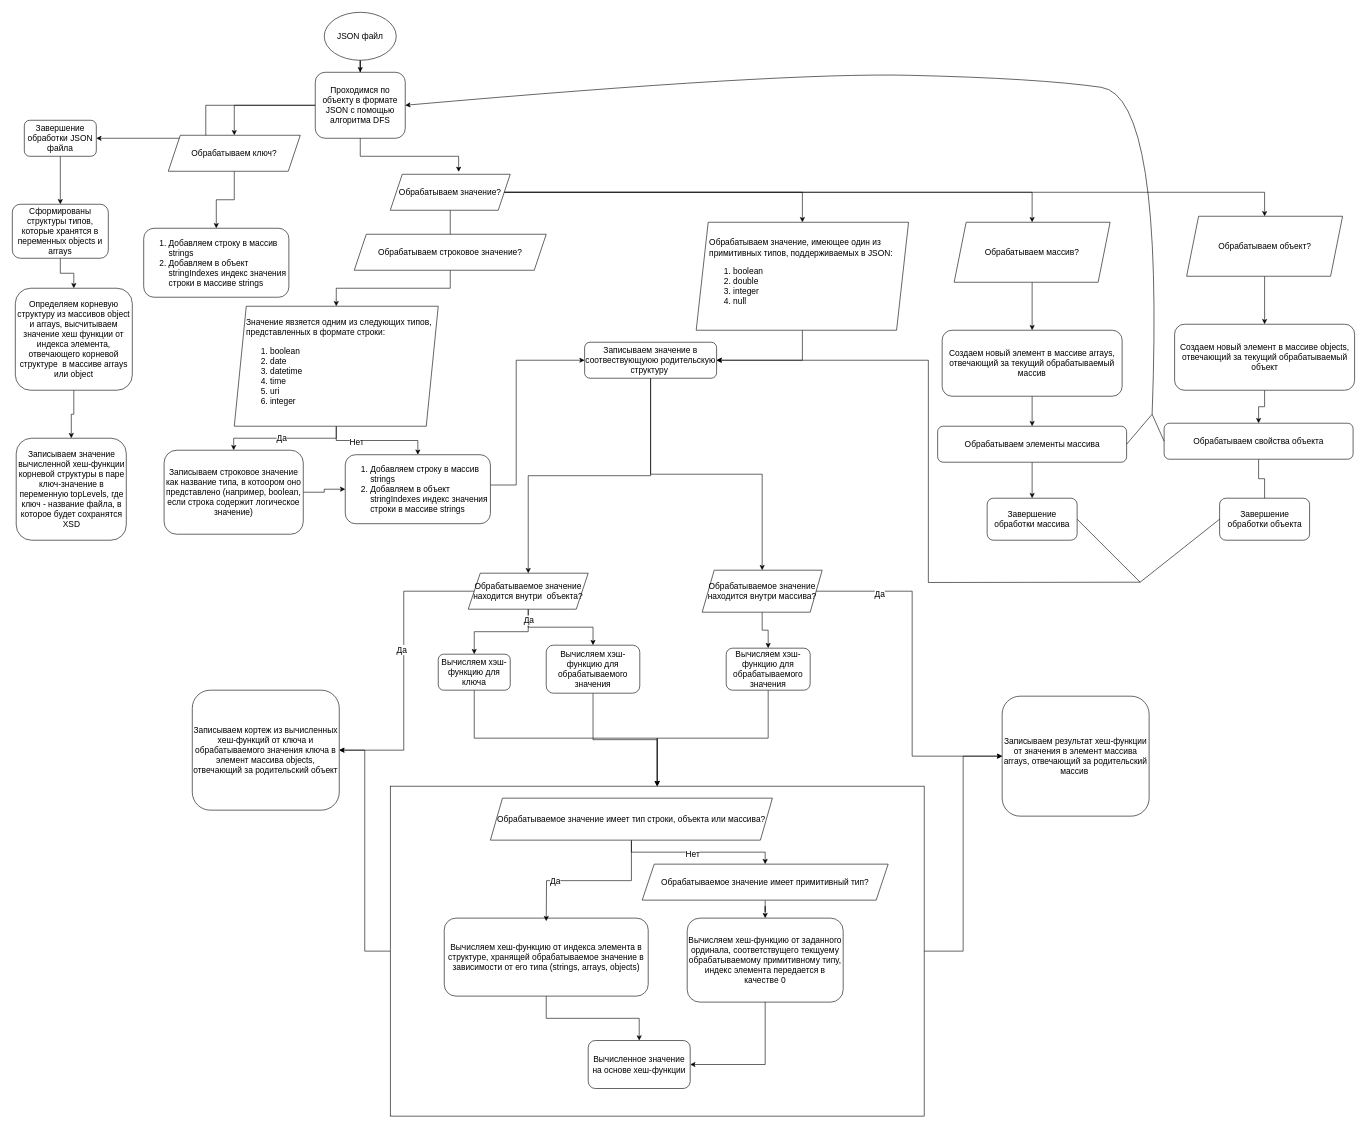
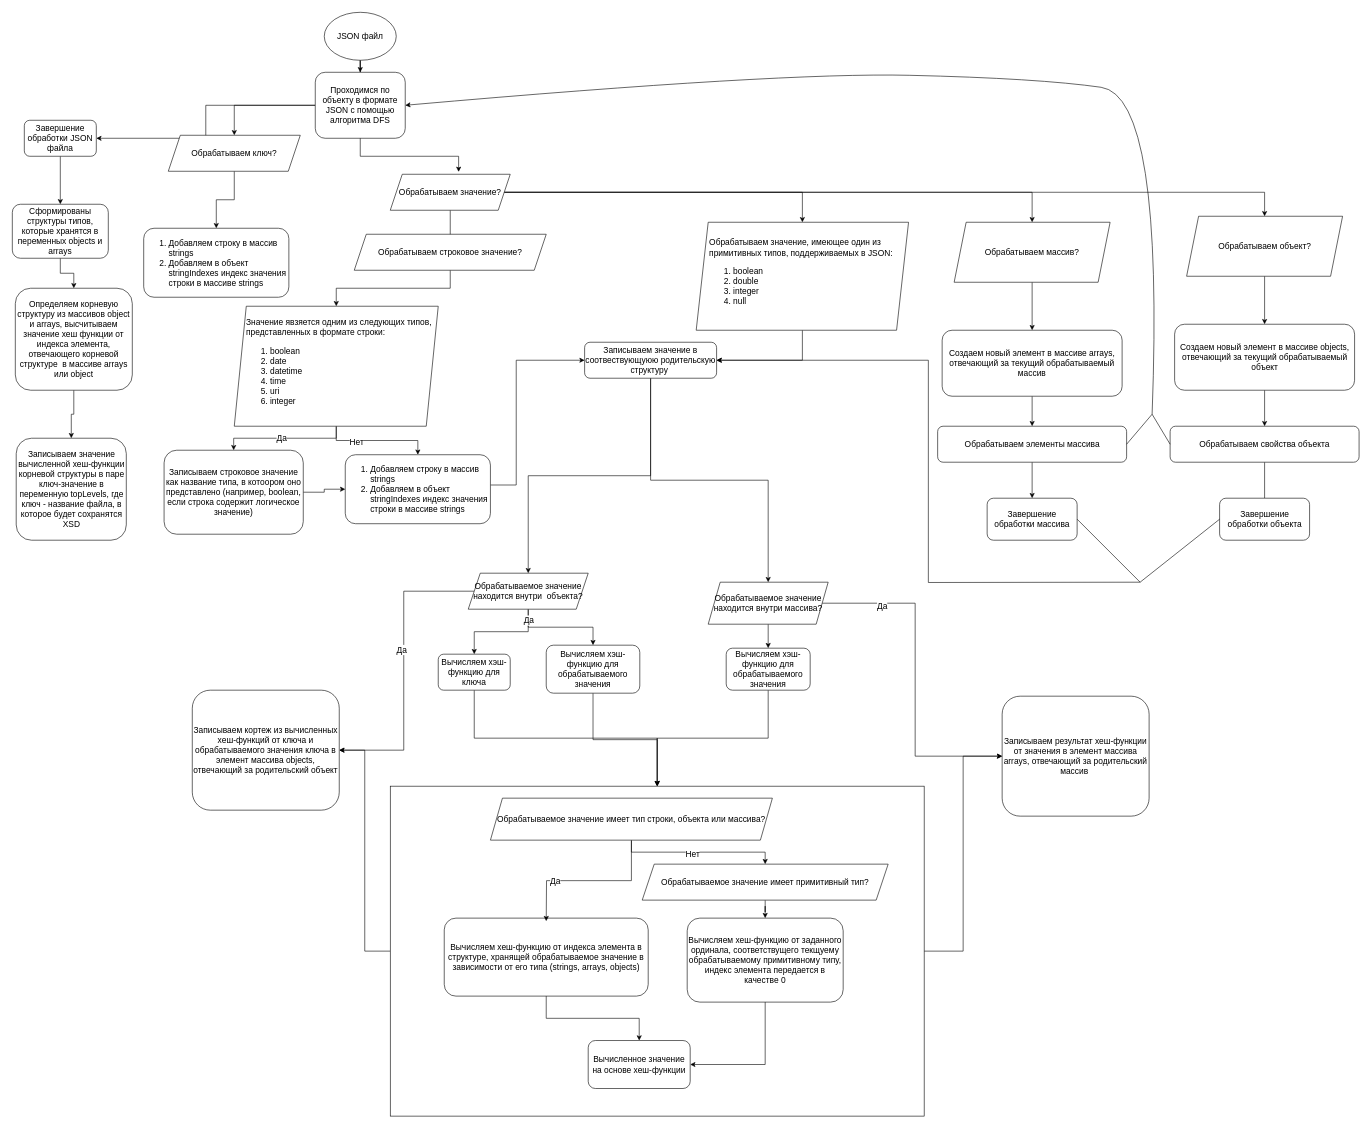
(1259, 441) -> (1265, 444)
(762, 591) -> (768, 603)
